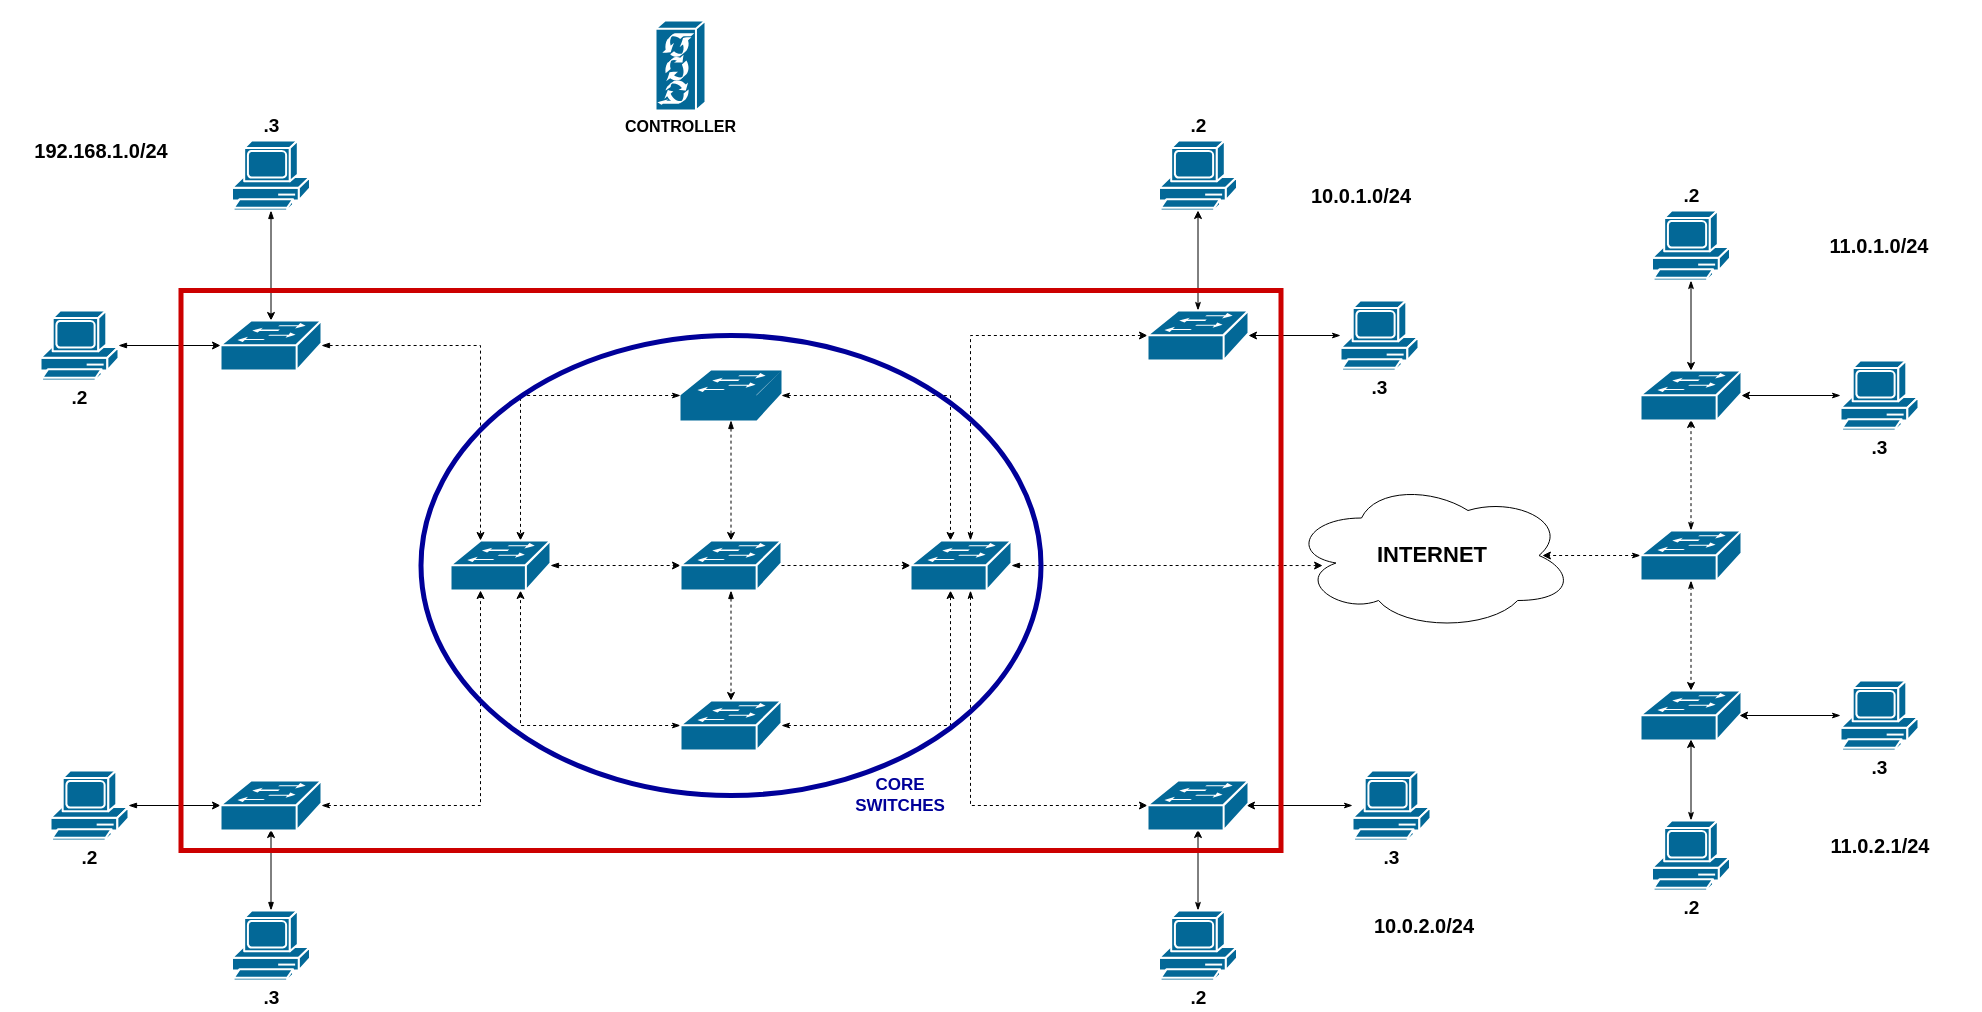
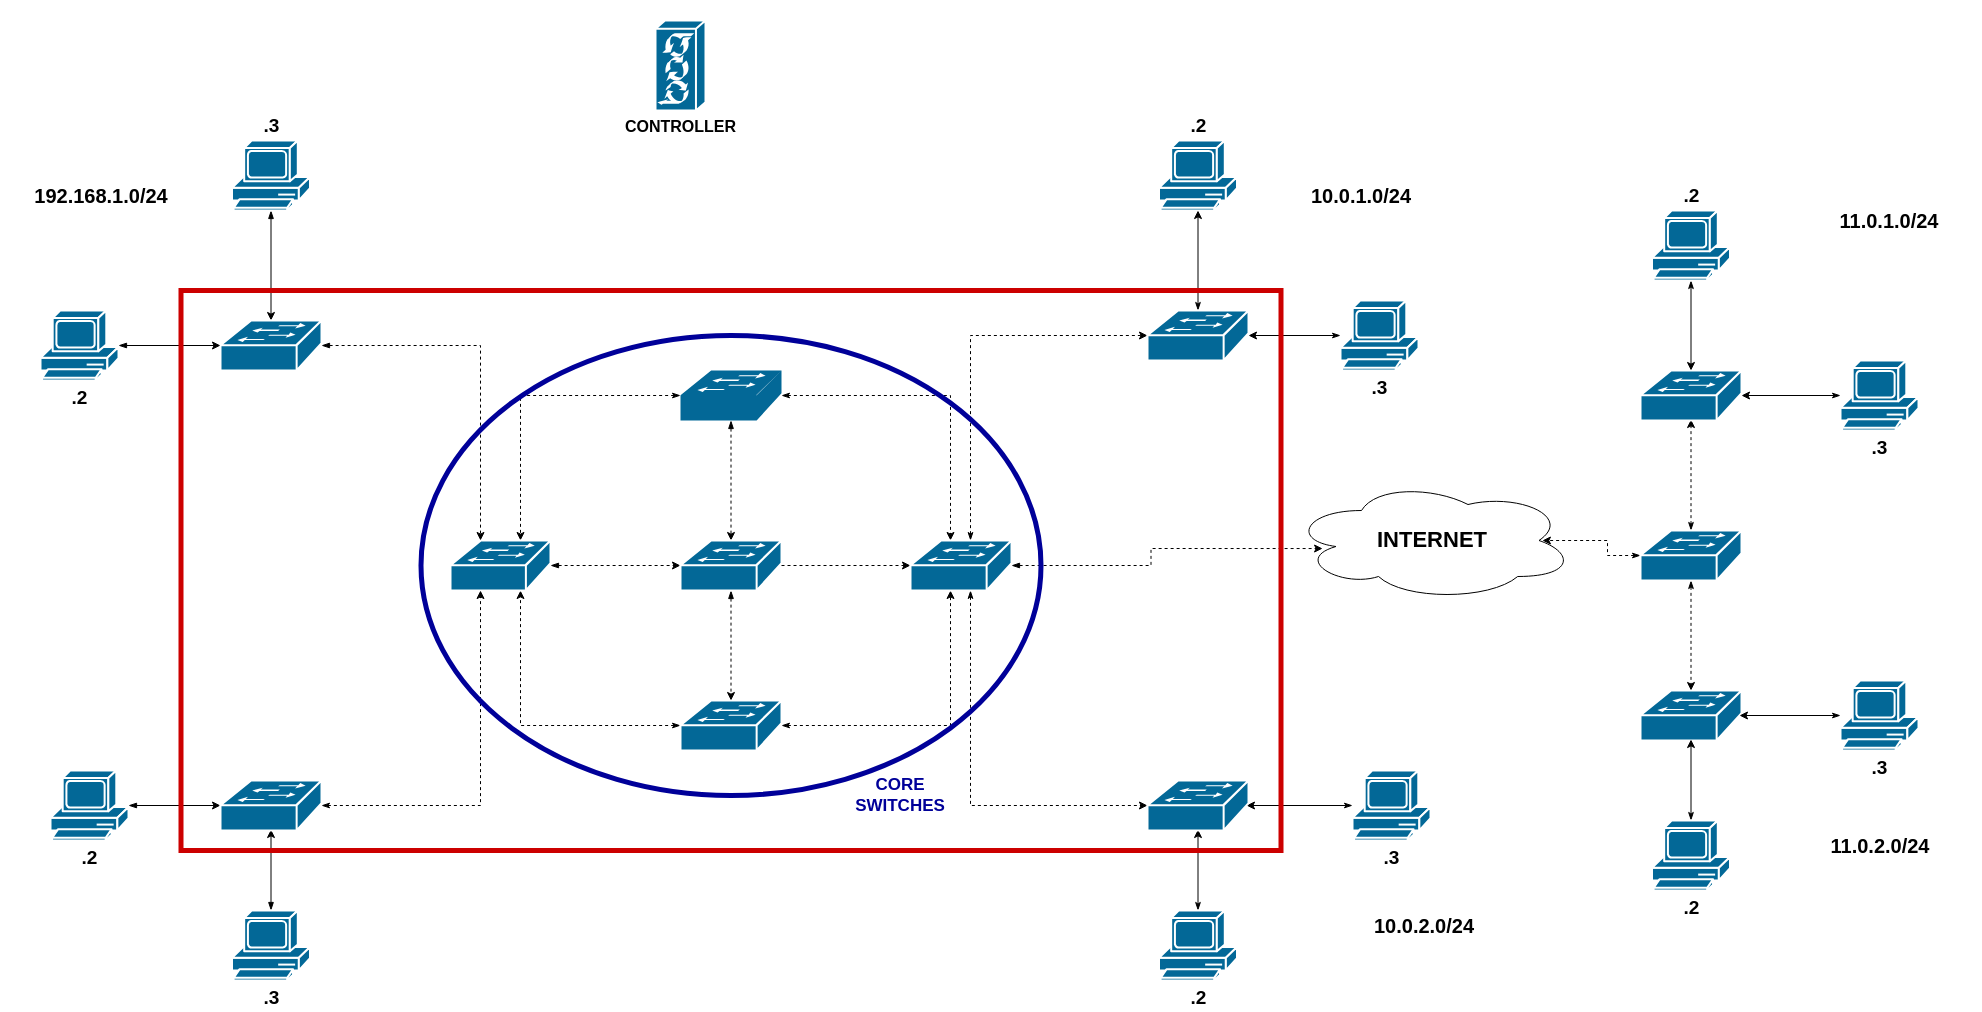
(101, 151) -> (101, 196)
(1880, 246) -> (1890, 221)
(1433, 556) -> (1433, 541)
(1881, 846) -> (1881, 846)
